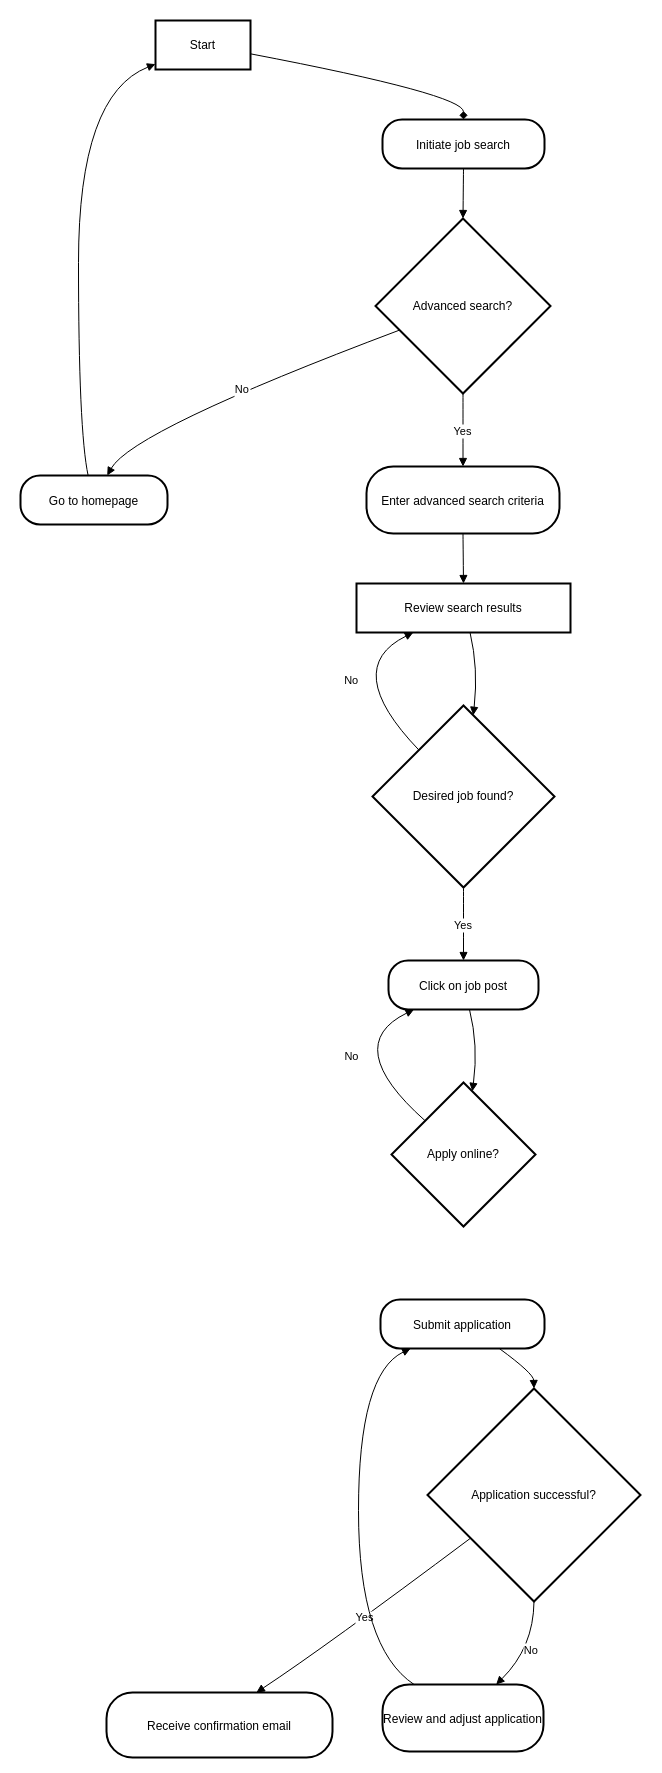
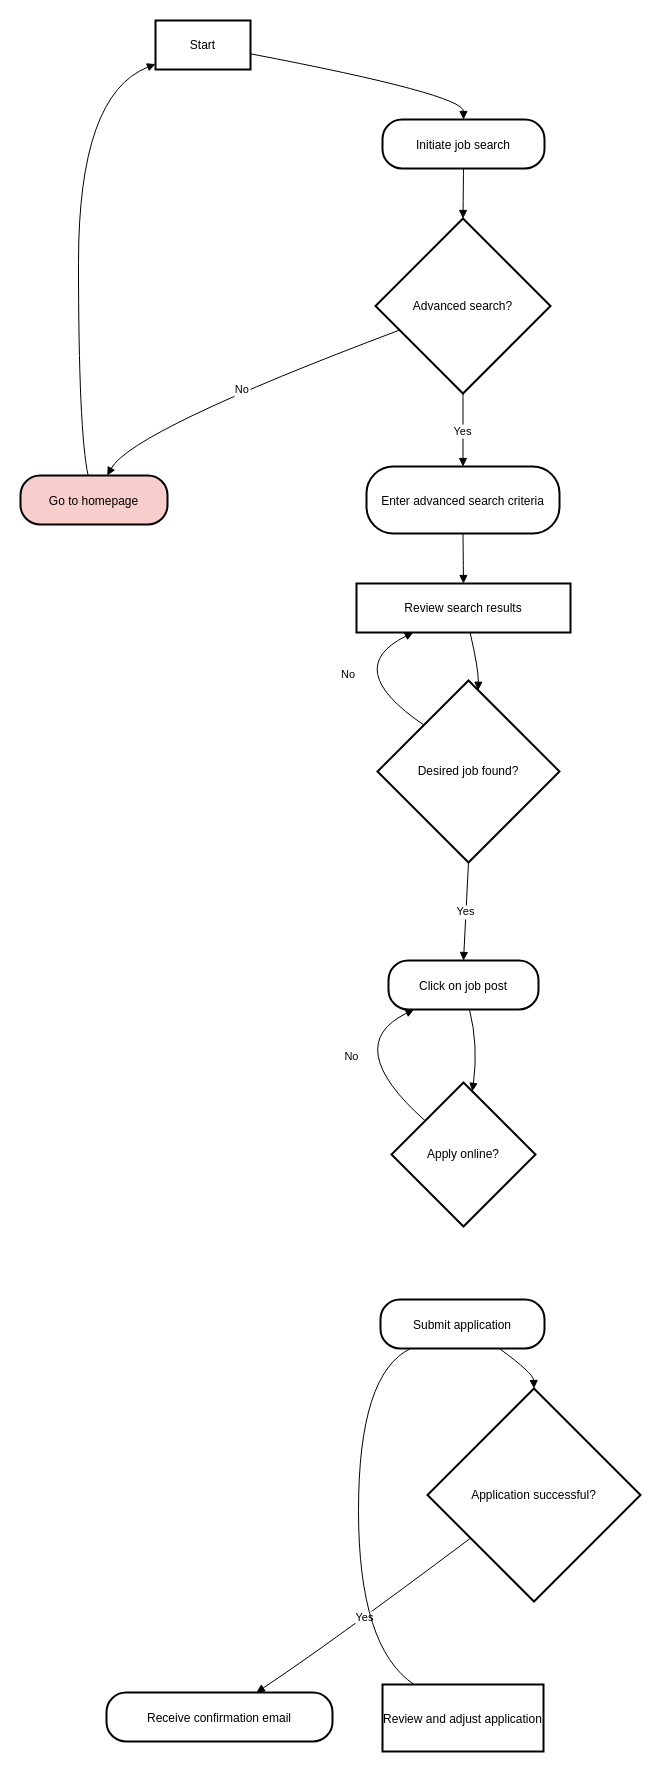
(462, 110) -> (462, 110)
(94, 500) -> (94, 500)
(464, 797) -> (469, 772)
(372, 1395) -> (375, 1391)
(526, 1643) -> none
(463, 1718) -> (463, 1718)
(220, 1725) -> (220, 1717)
